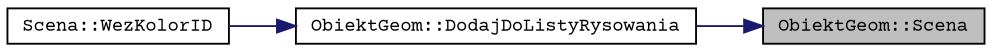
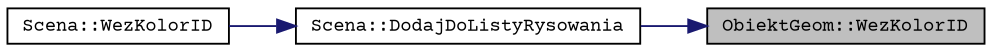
(496, 26) -> (468, 26)
(874, 26) -> (846, 26)
